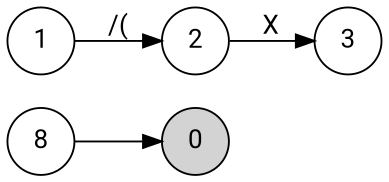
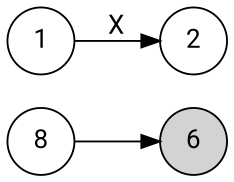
(118, 27) -> (117, 27)
(348, 41) -> none
(195, 141) -> (194, 141)
